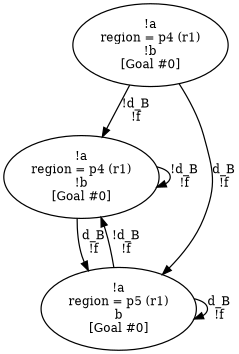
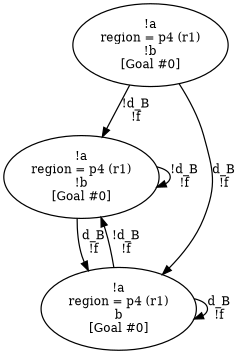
(119, 309) -> (119, 309)
